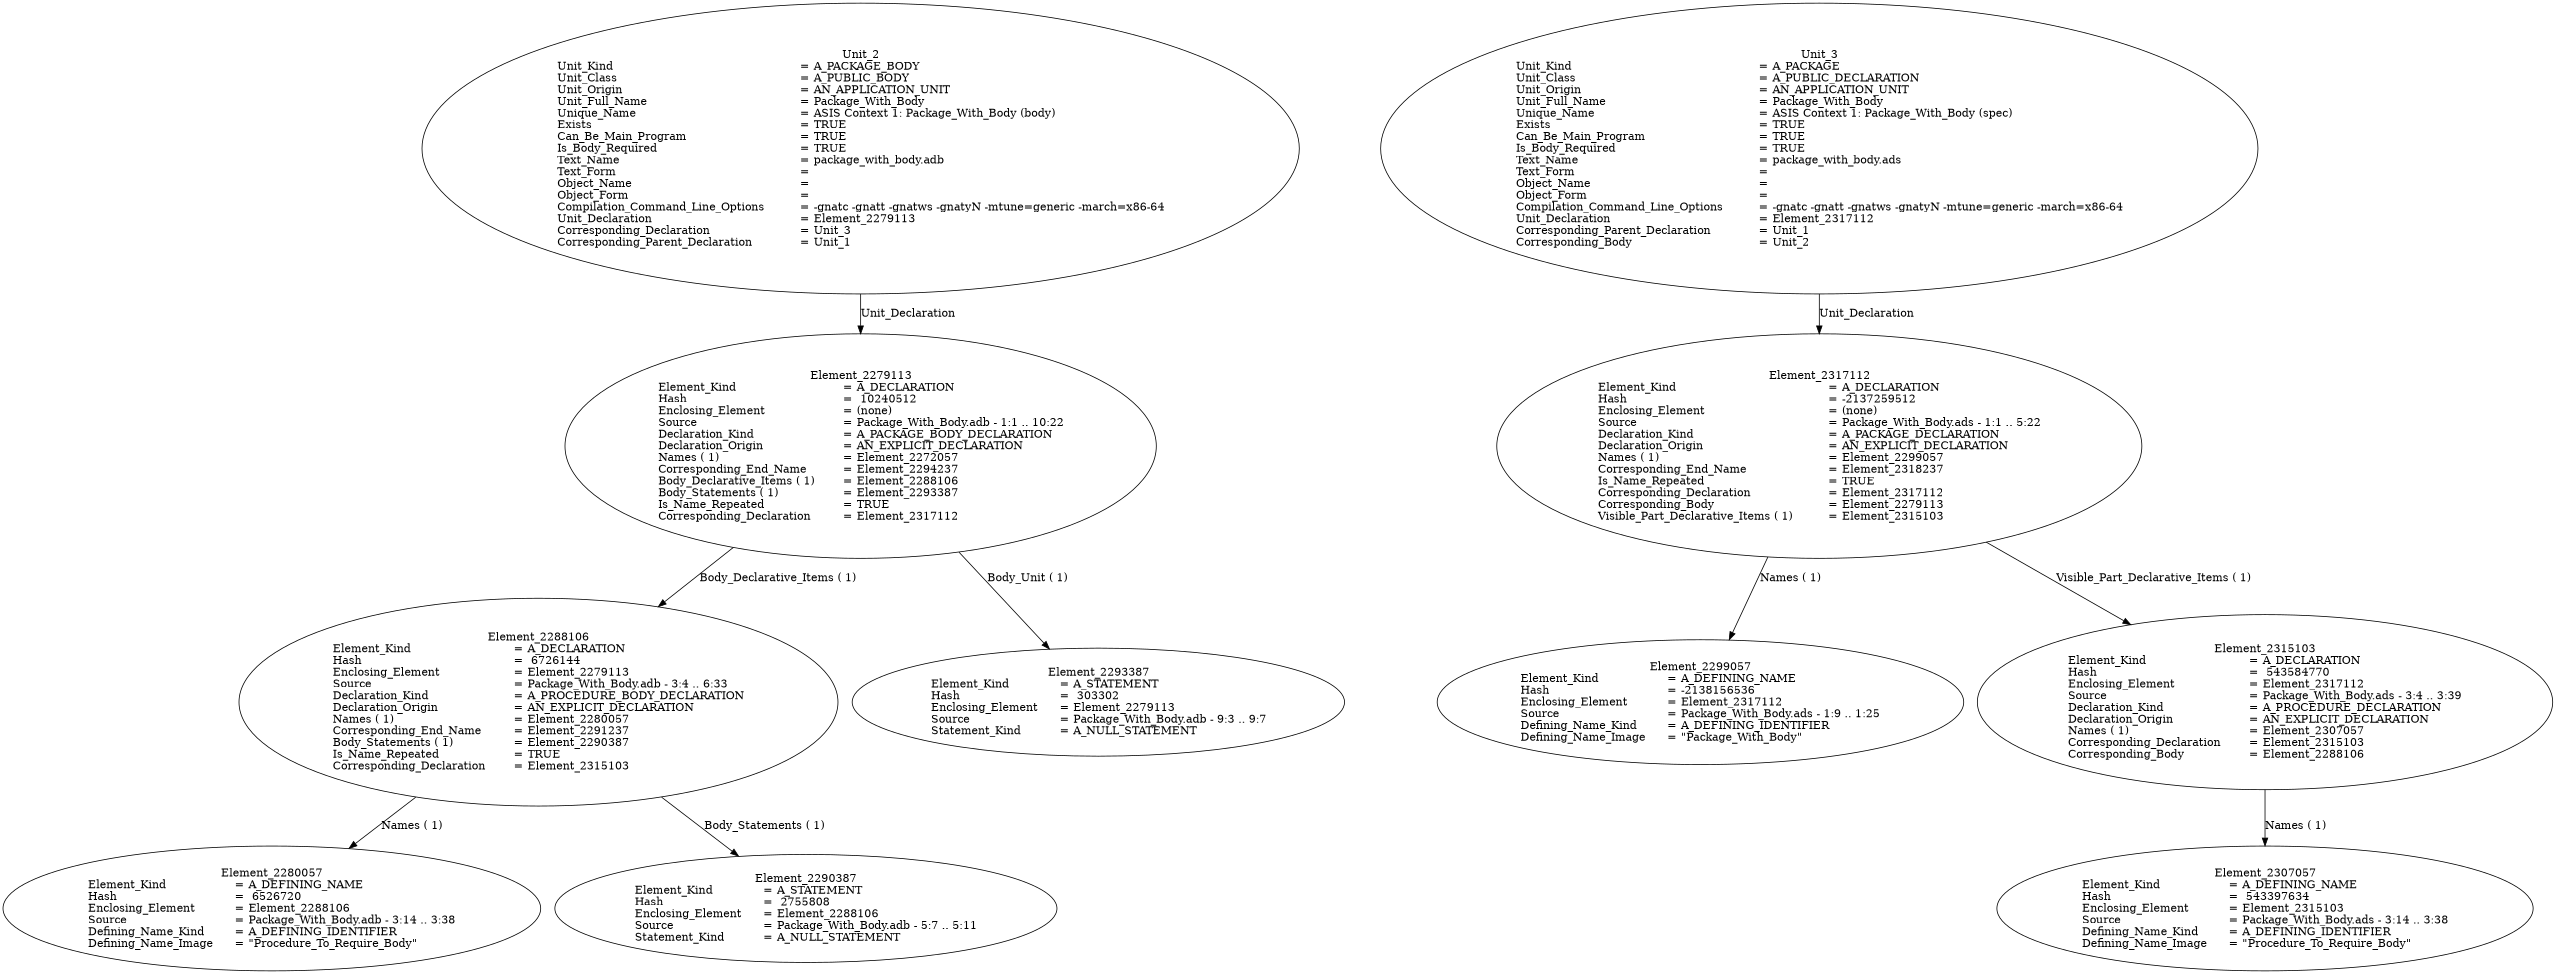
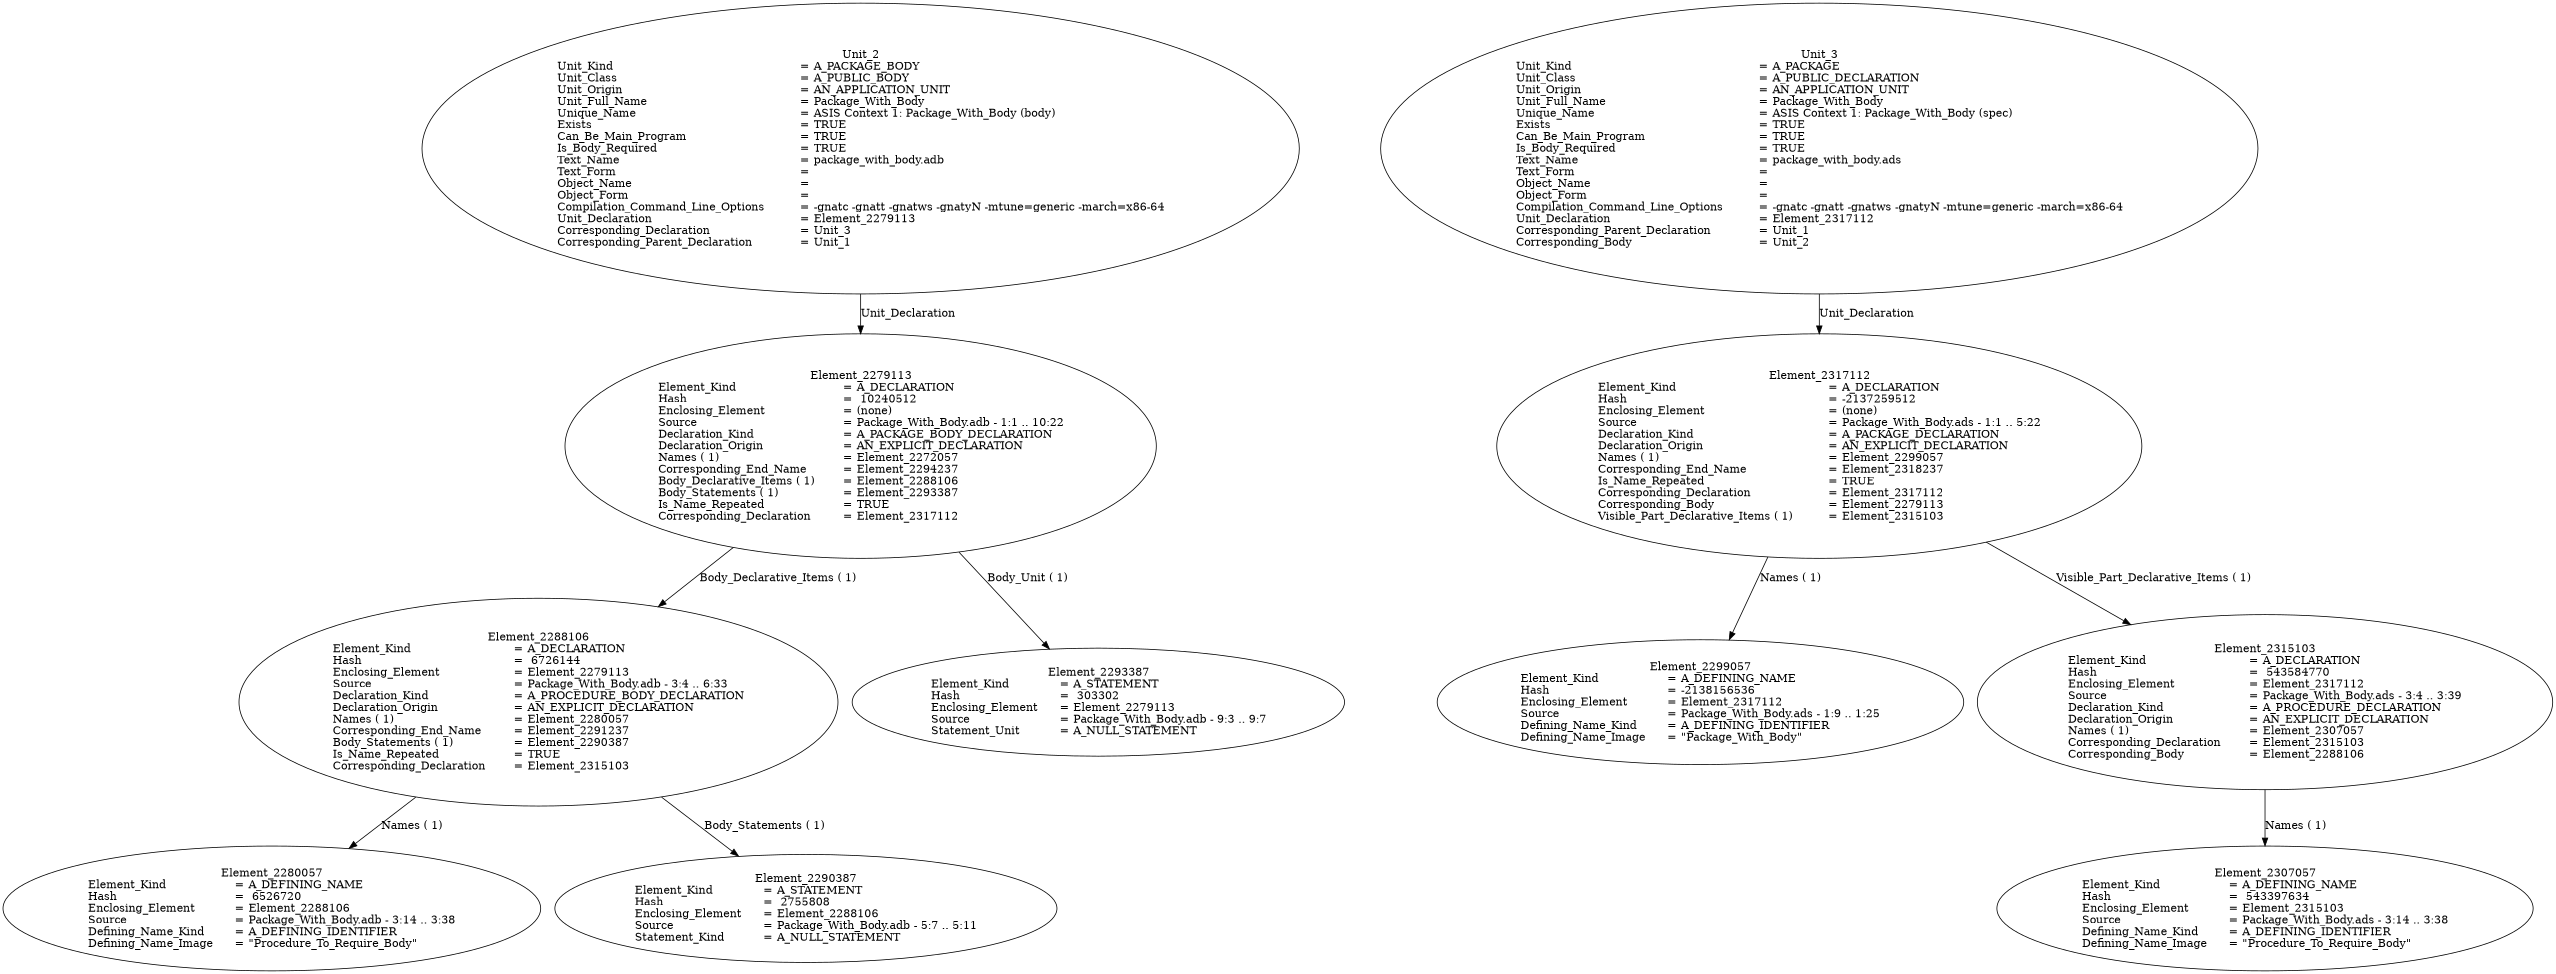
(983, 731) -> (983, 731)
